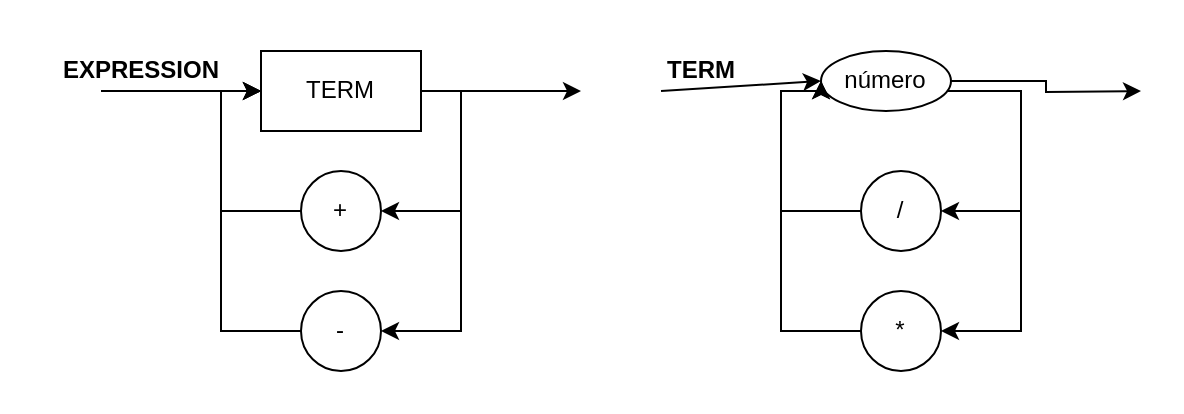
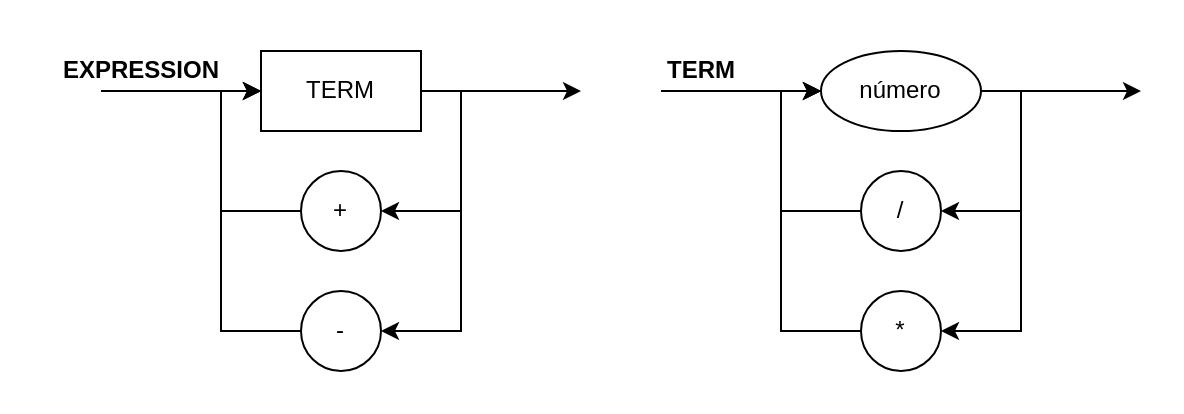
(886, 81) -> (901, 91)
